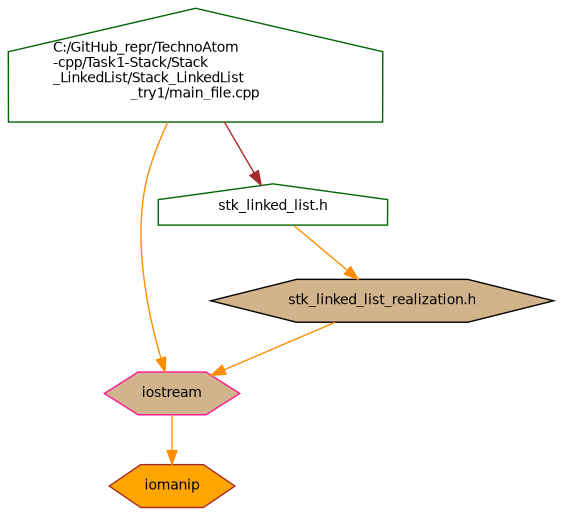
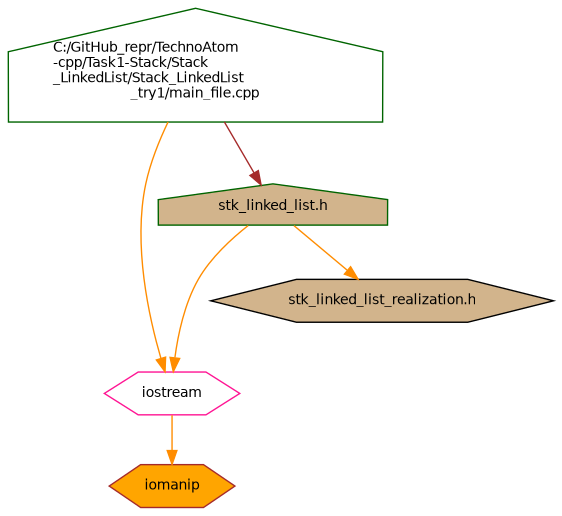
(273, 207) -> (273, 207)
(280, 346) -> (196, 283)
(172, 393) -> (172, 393)
